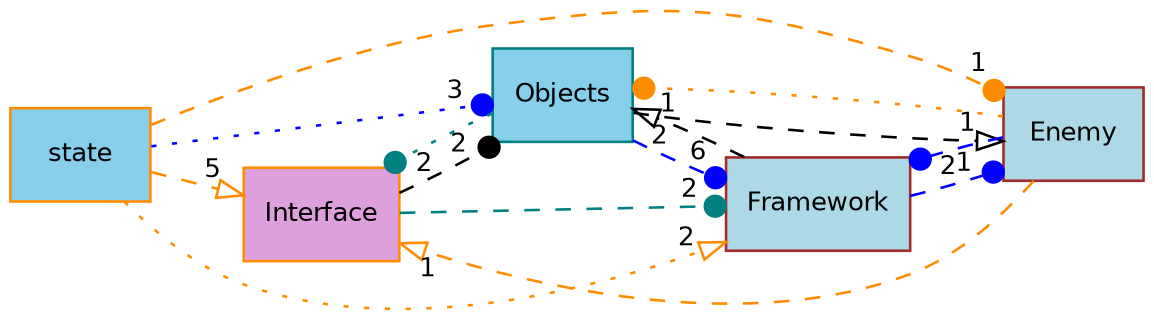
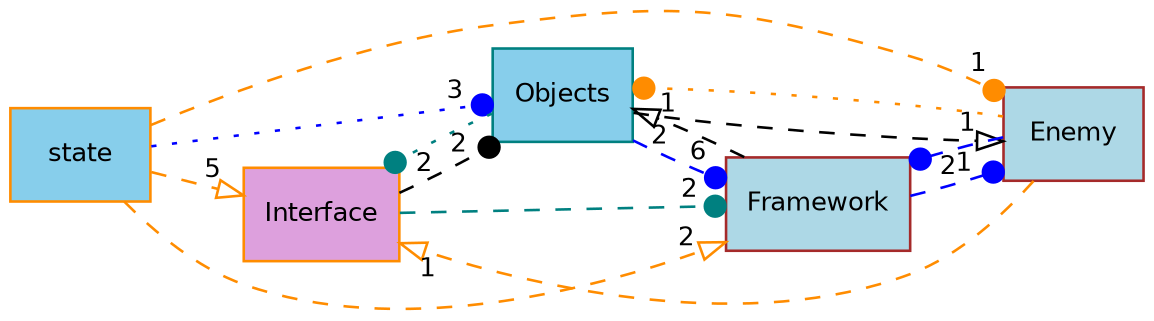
(401, 308) -> (401, 308)
